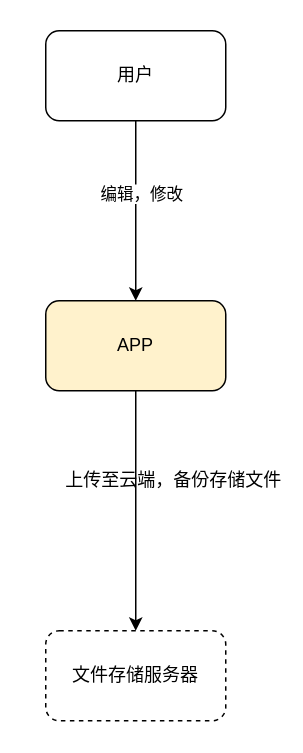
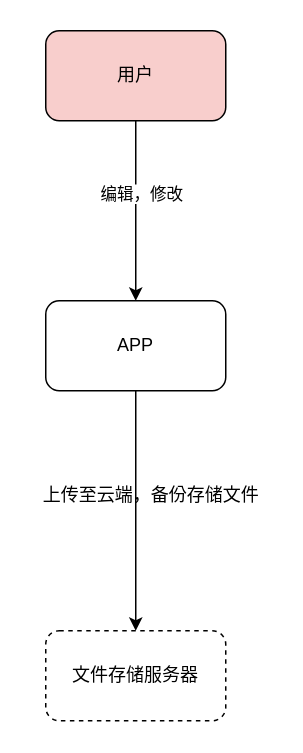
(136, 76) -> (136, 76)
(136, 346) -> (136, 346)
(173, 481) -> (151, 496)
